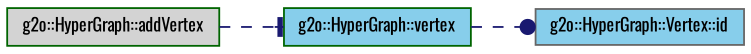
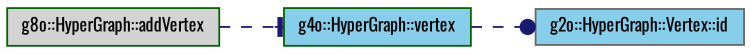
(113, 27) -> (113, 27)
(377, 27) -> (377, 27)
